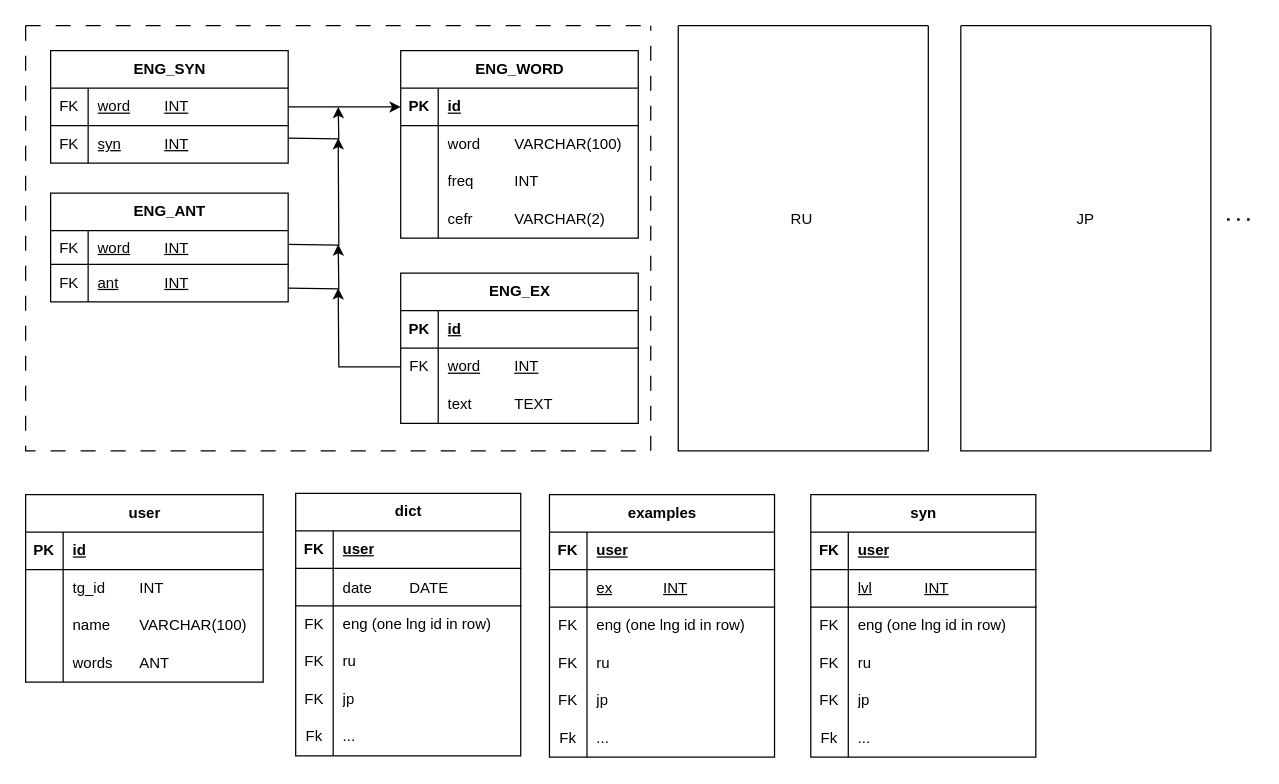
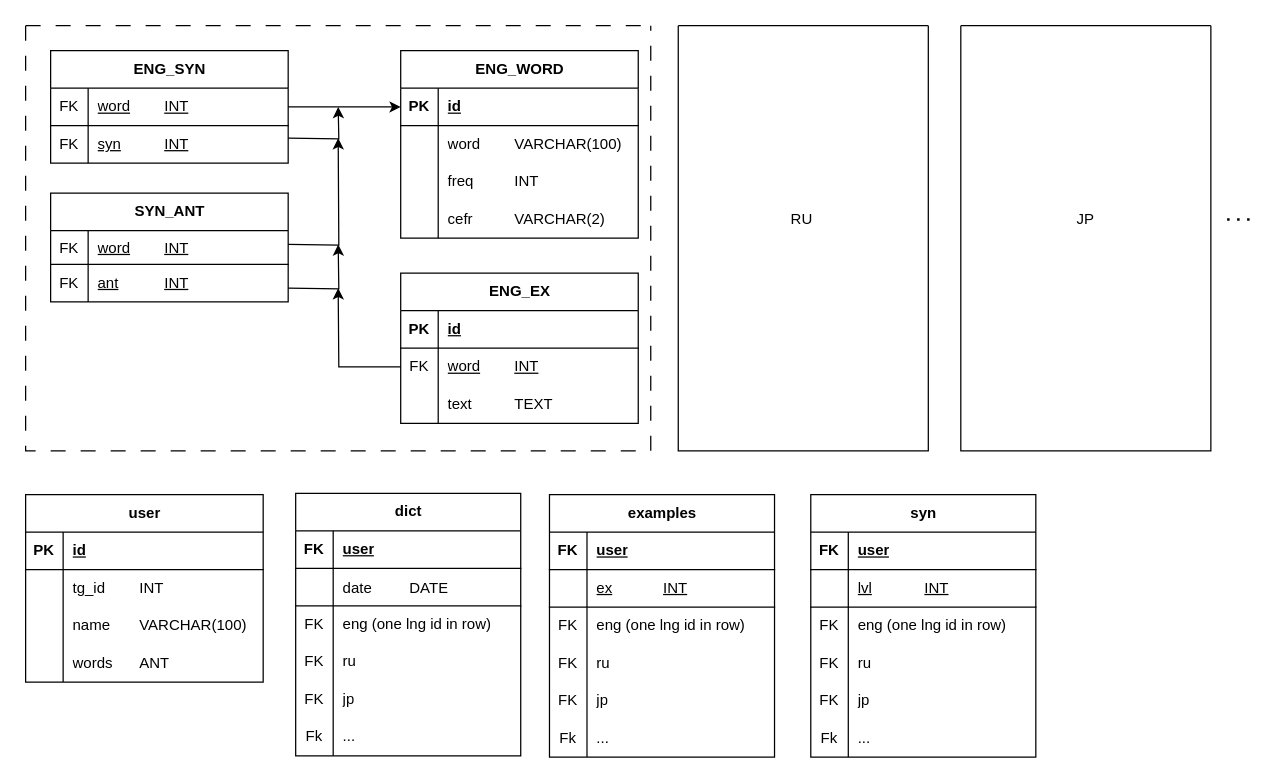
(170, 212) -> (170, 212)
